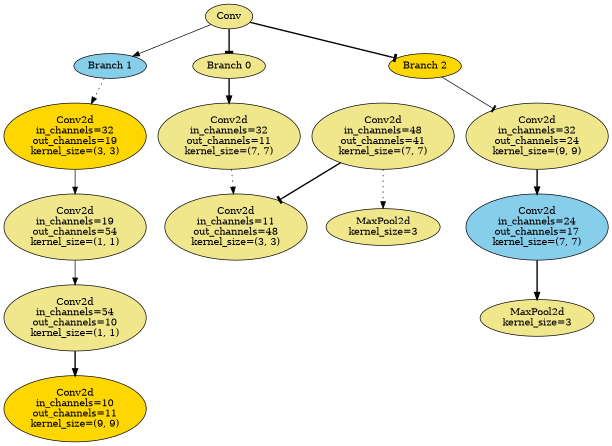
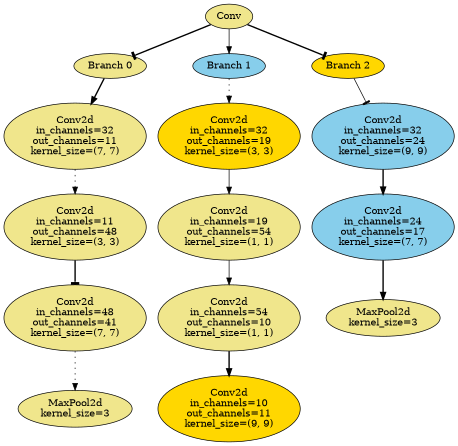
(537, 136) -> (383, 136)
(311, 181) -> (75, 271)
